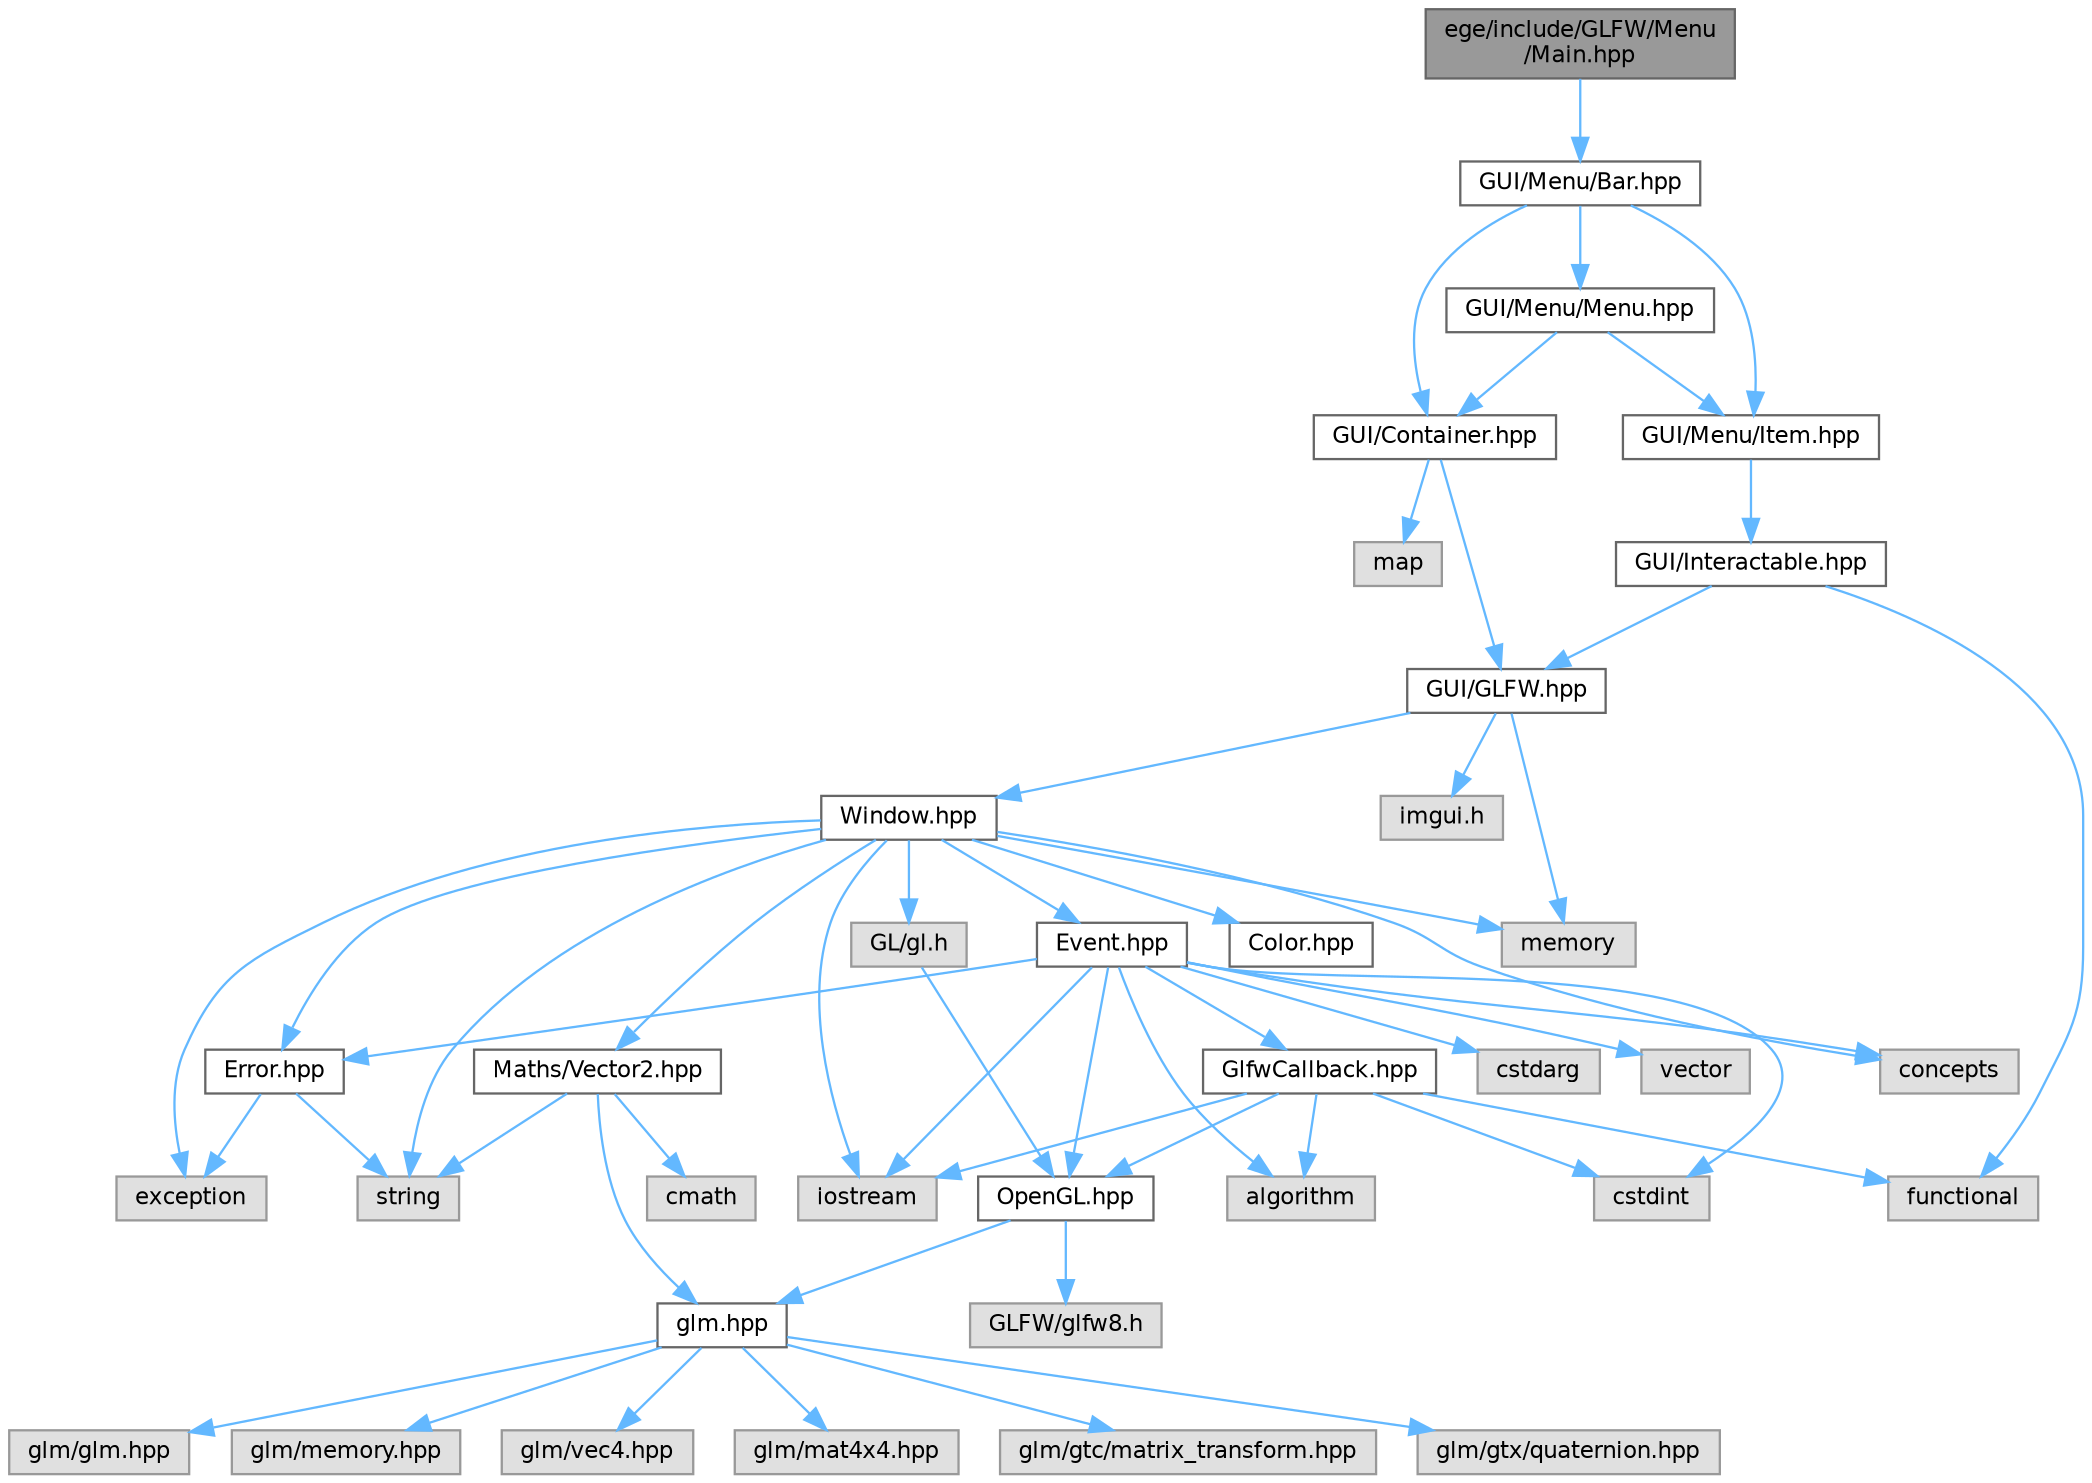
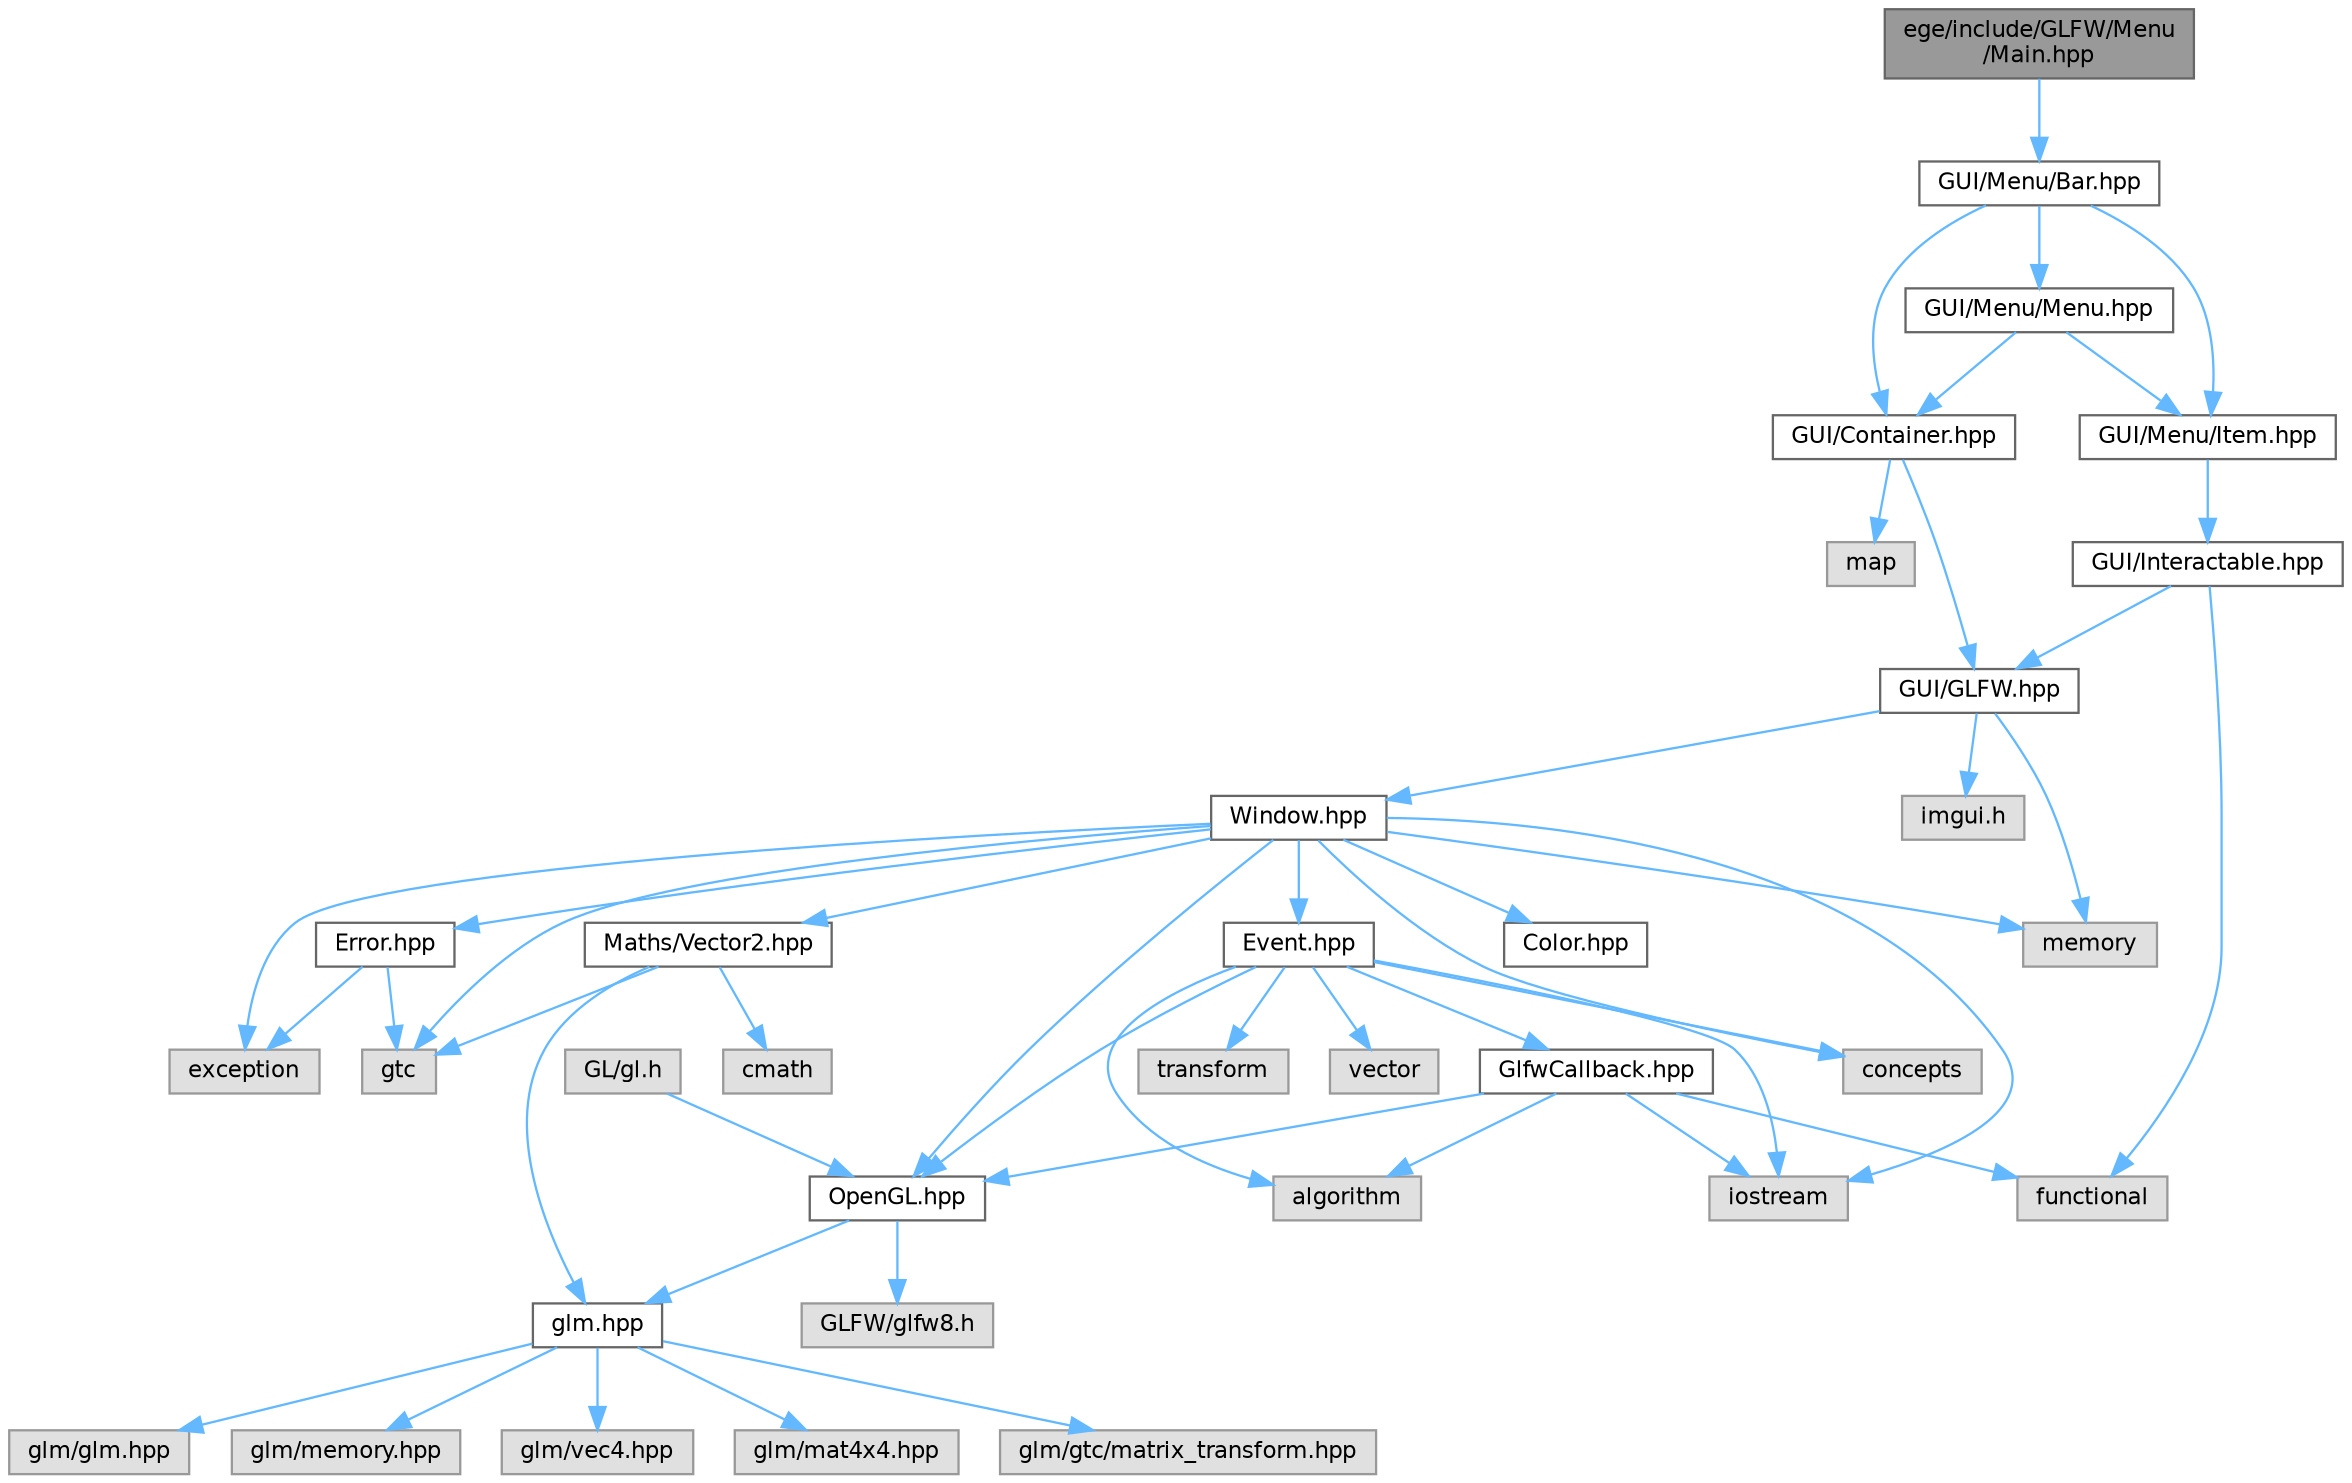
(909, 870) -> (1093, 990)
(702, 1009) -> none
(1539, 1072) -> (1213, 1072)
(408, 1198) -> (399, 1072)
(1652, 1198) -> none
(1569, 1452) -> none
